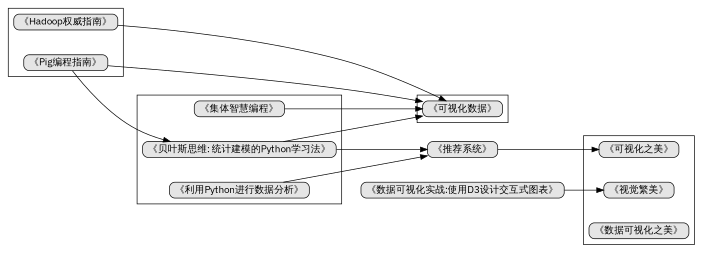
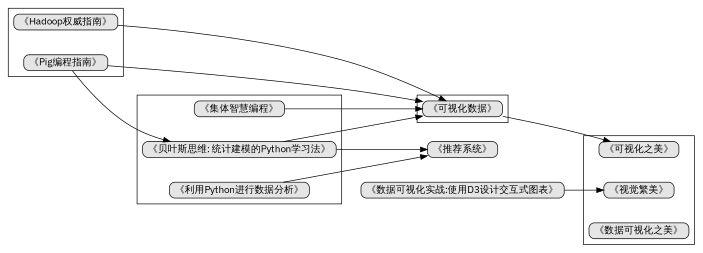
(545, 149) -> (553, 127)
